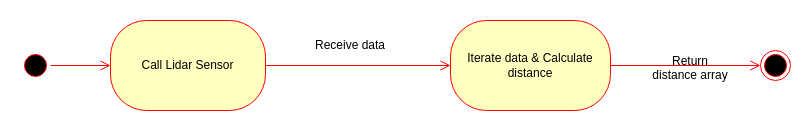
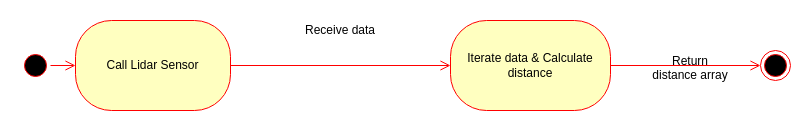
(351, 46) -> (341, 31)
(188, 66) -> (153, 66)
